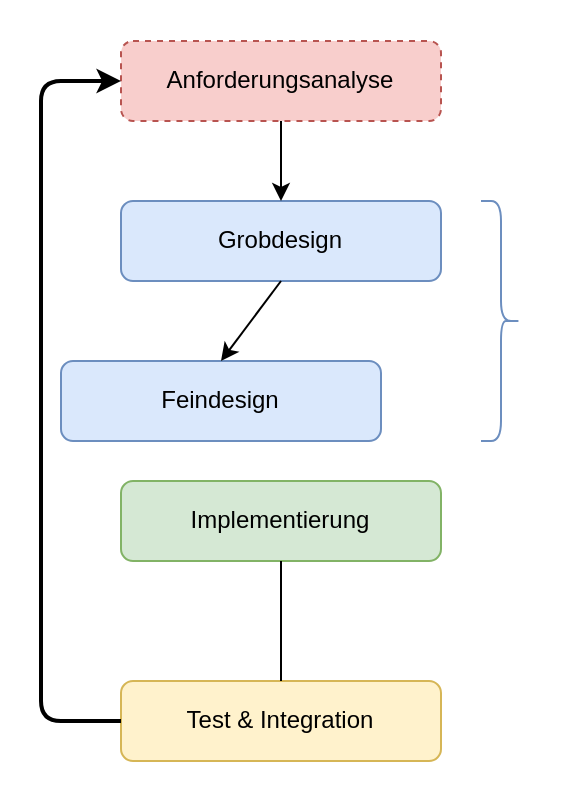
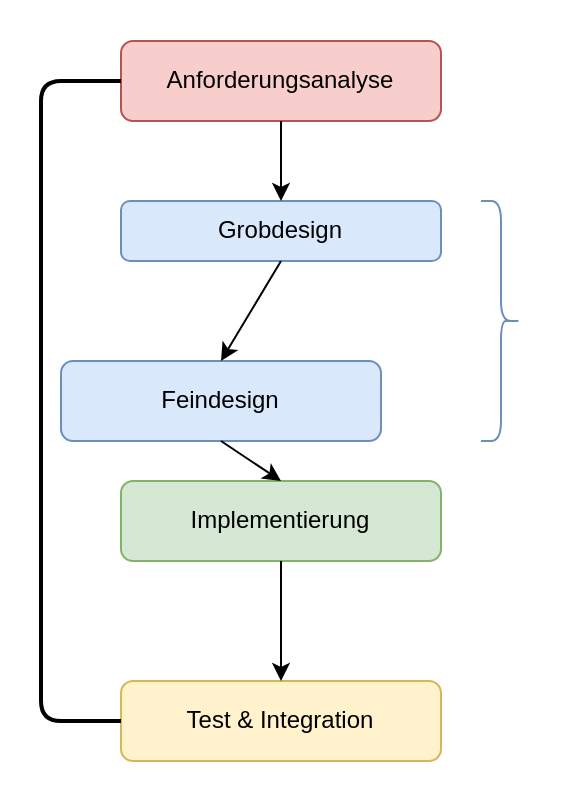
(101, 81) -> (110, 81)
(281, 81) -> (281, 81)
(281, 241) -> (281, 231)
none -> (245, 457)
(281, 672) -> (281, 666)
